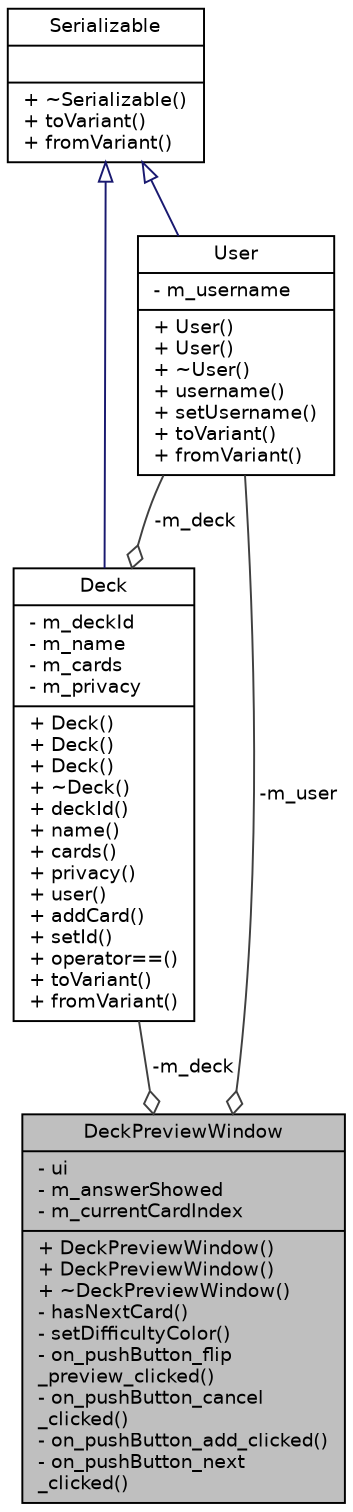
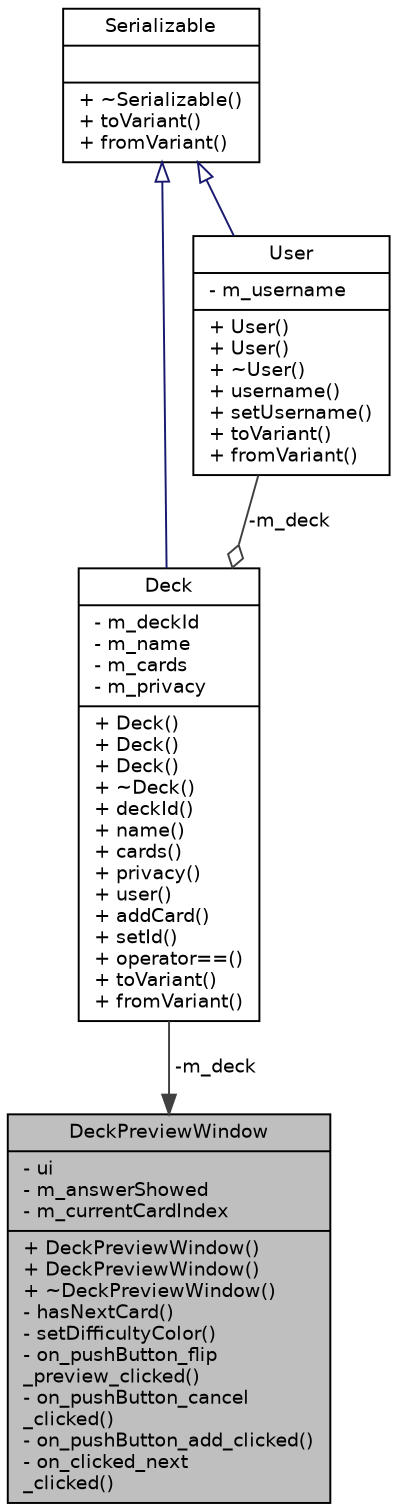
(254, 784) -> none
(144, 1056) -> (169, 1058)
(142, 1462) -> (106, 1462)
